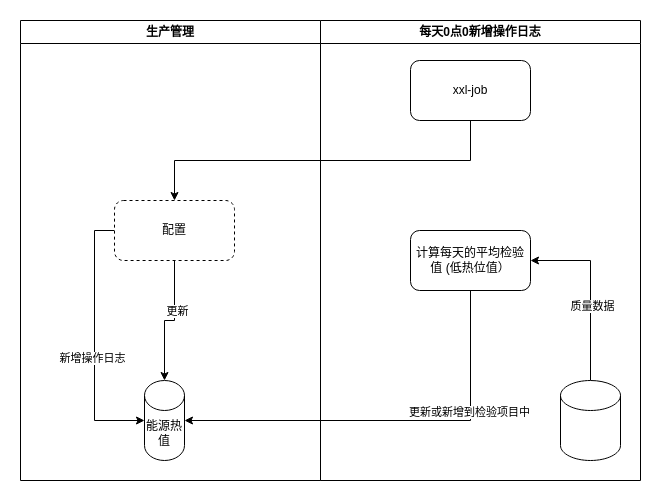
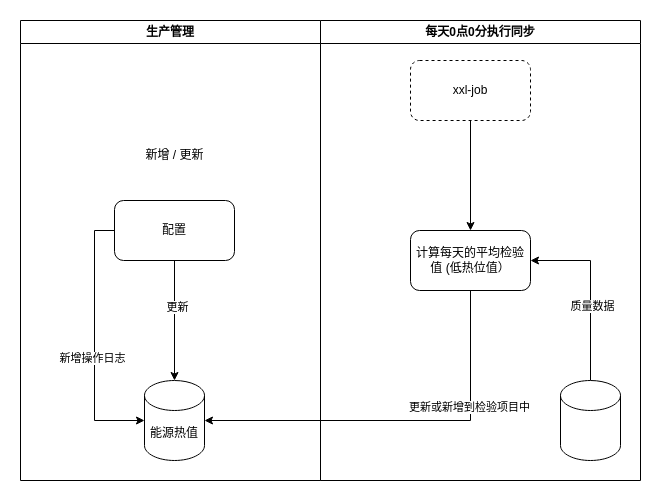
(481, 33) -> (481, 33)
(471, 91) -> (471, 91)
none -> (175, 156)
(308, 161) -> (471, 191)
(175, 231) -> (175, 231)
(165, 421) -> (175, 421)
